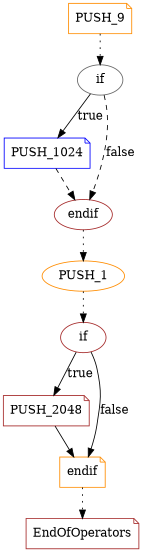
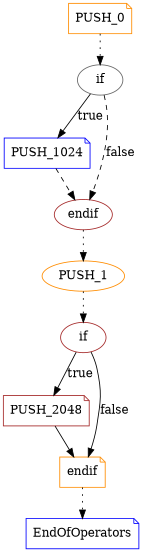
(100, 19) -> (100, 19)
(82, 534) -> (82, 534)
